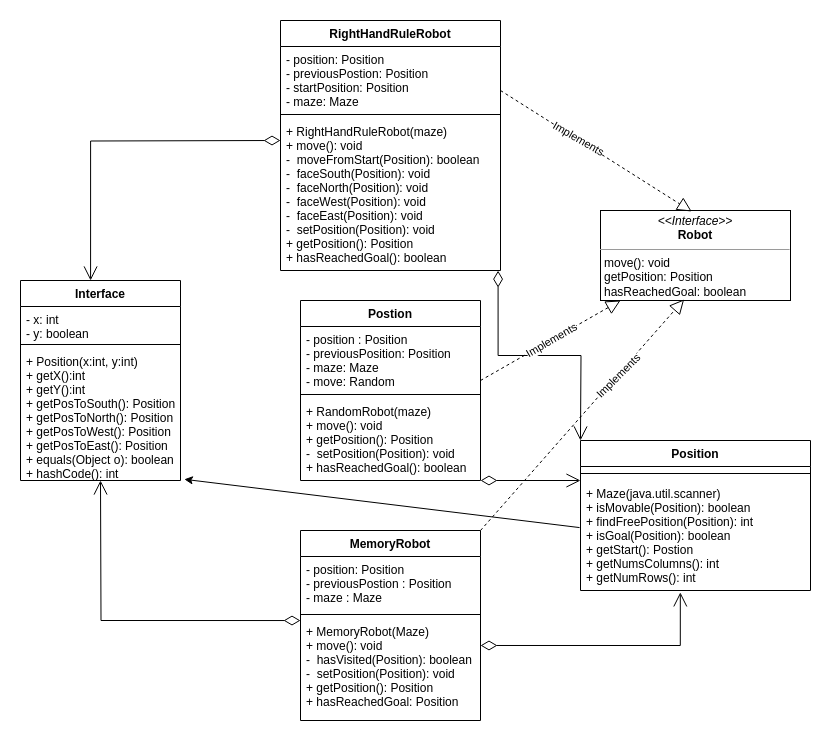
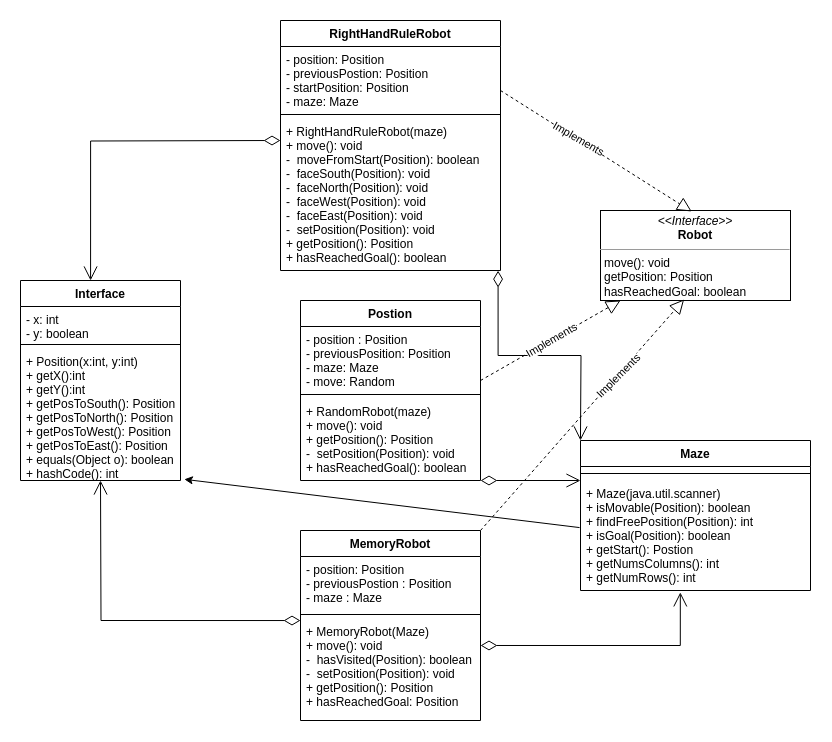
(695, 454) -> (695, 454)
